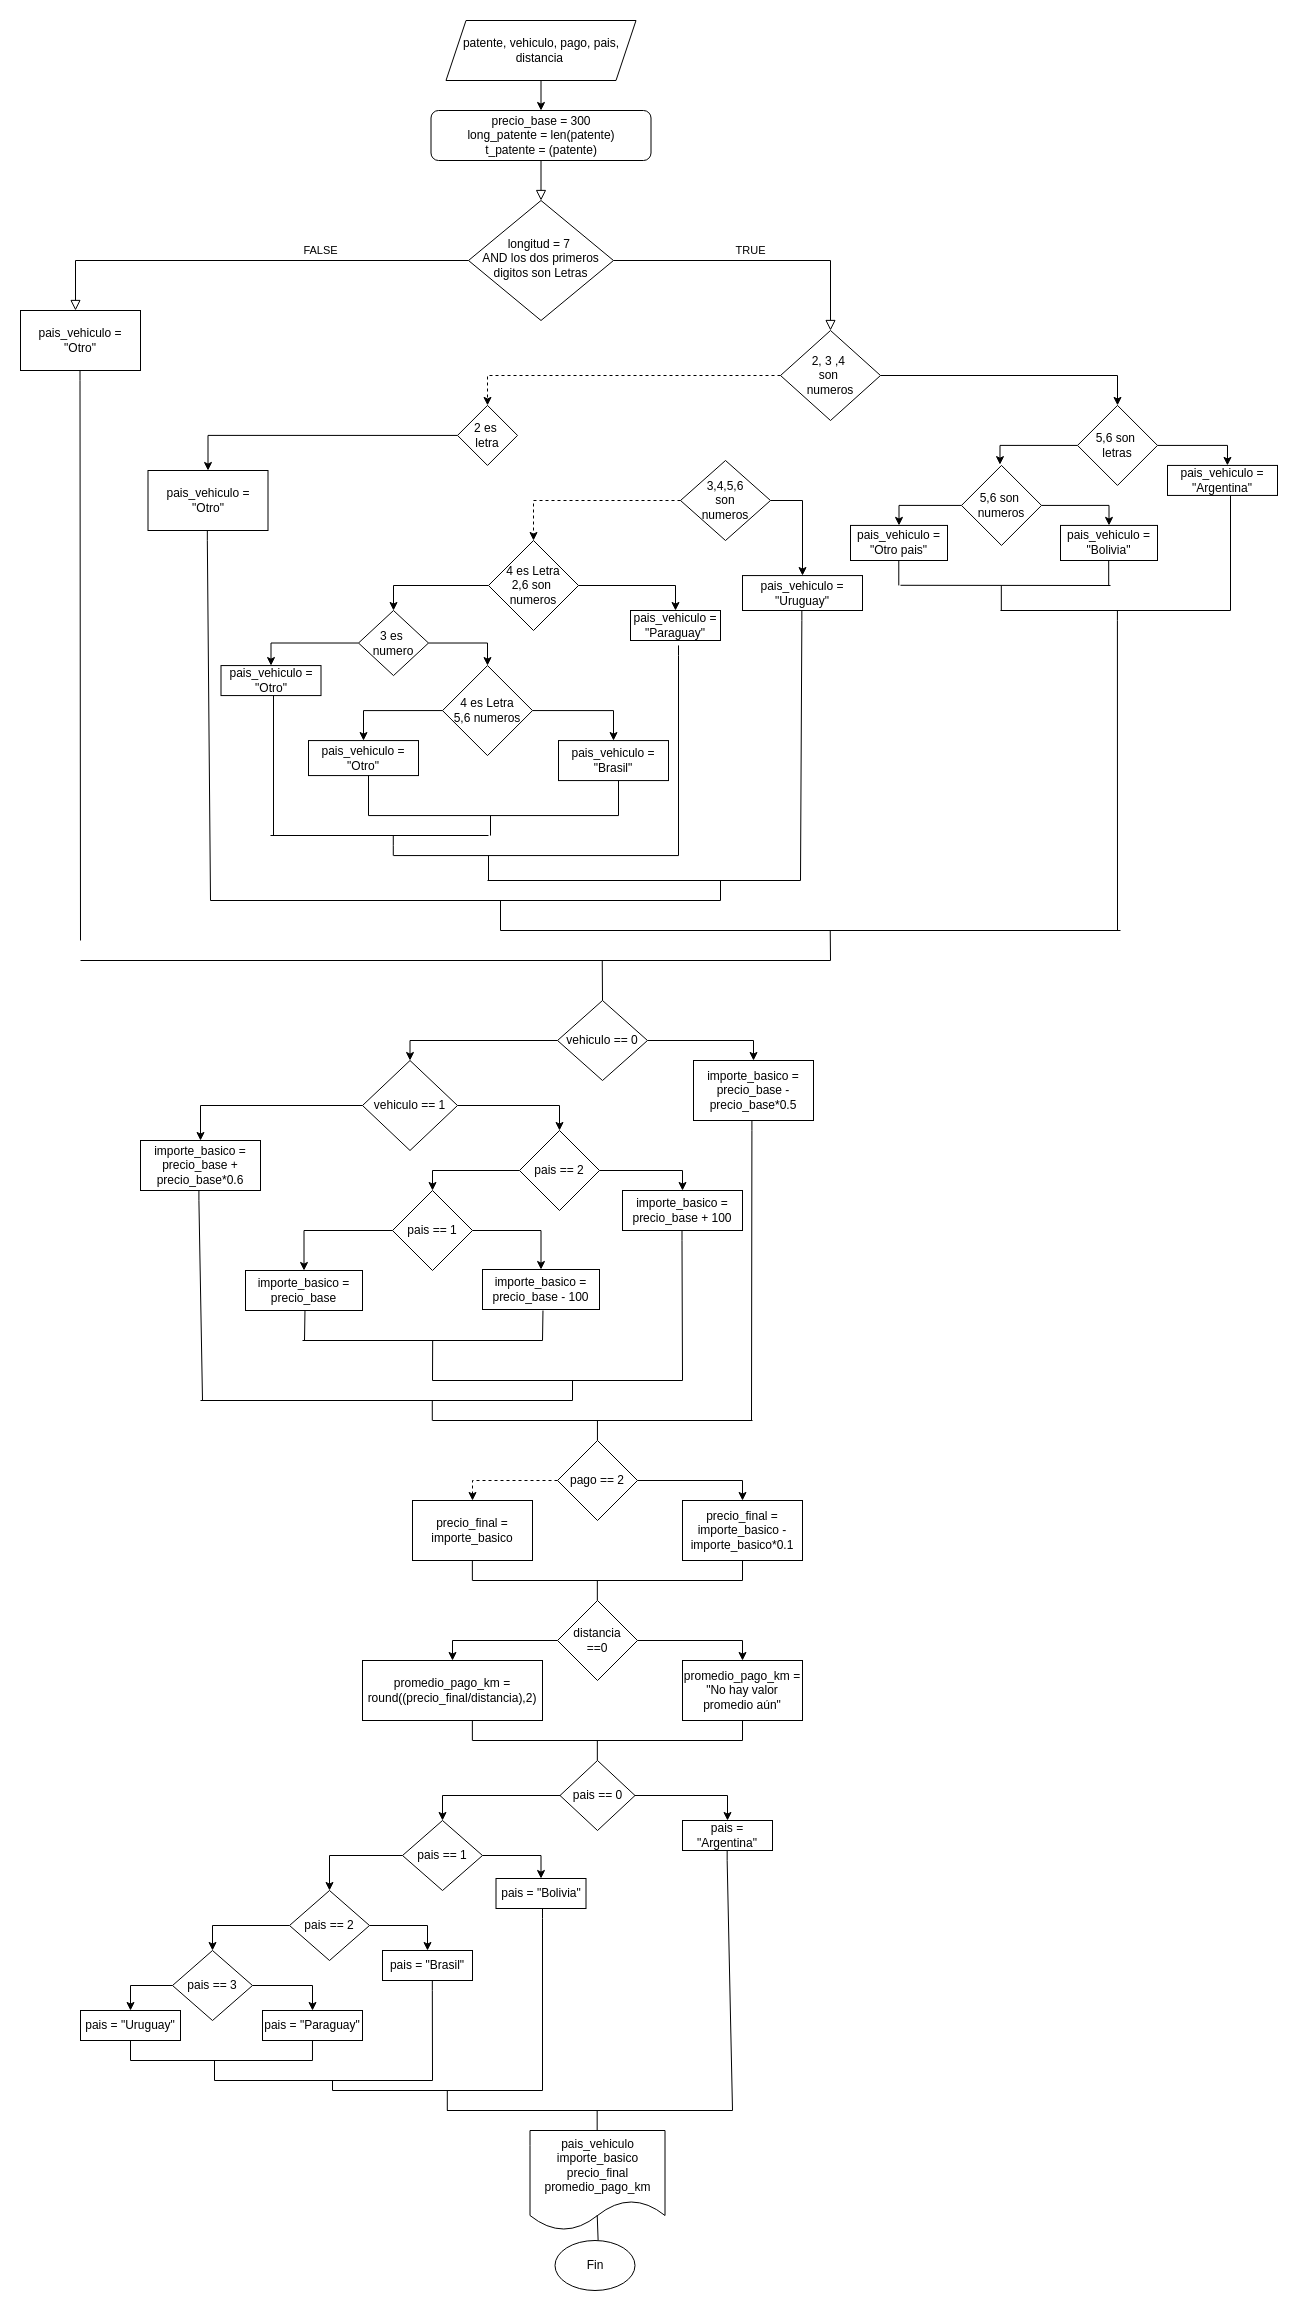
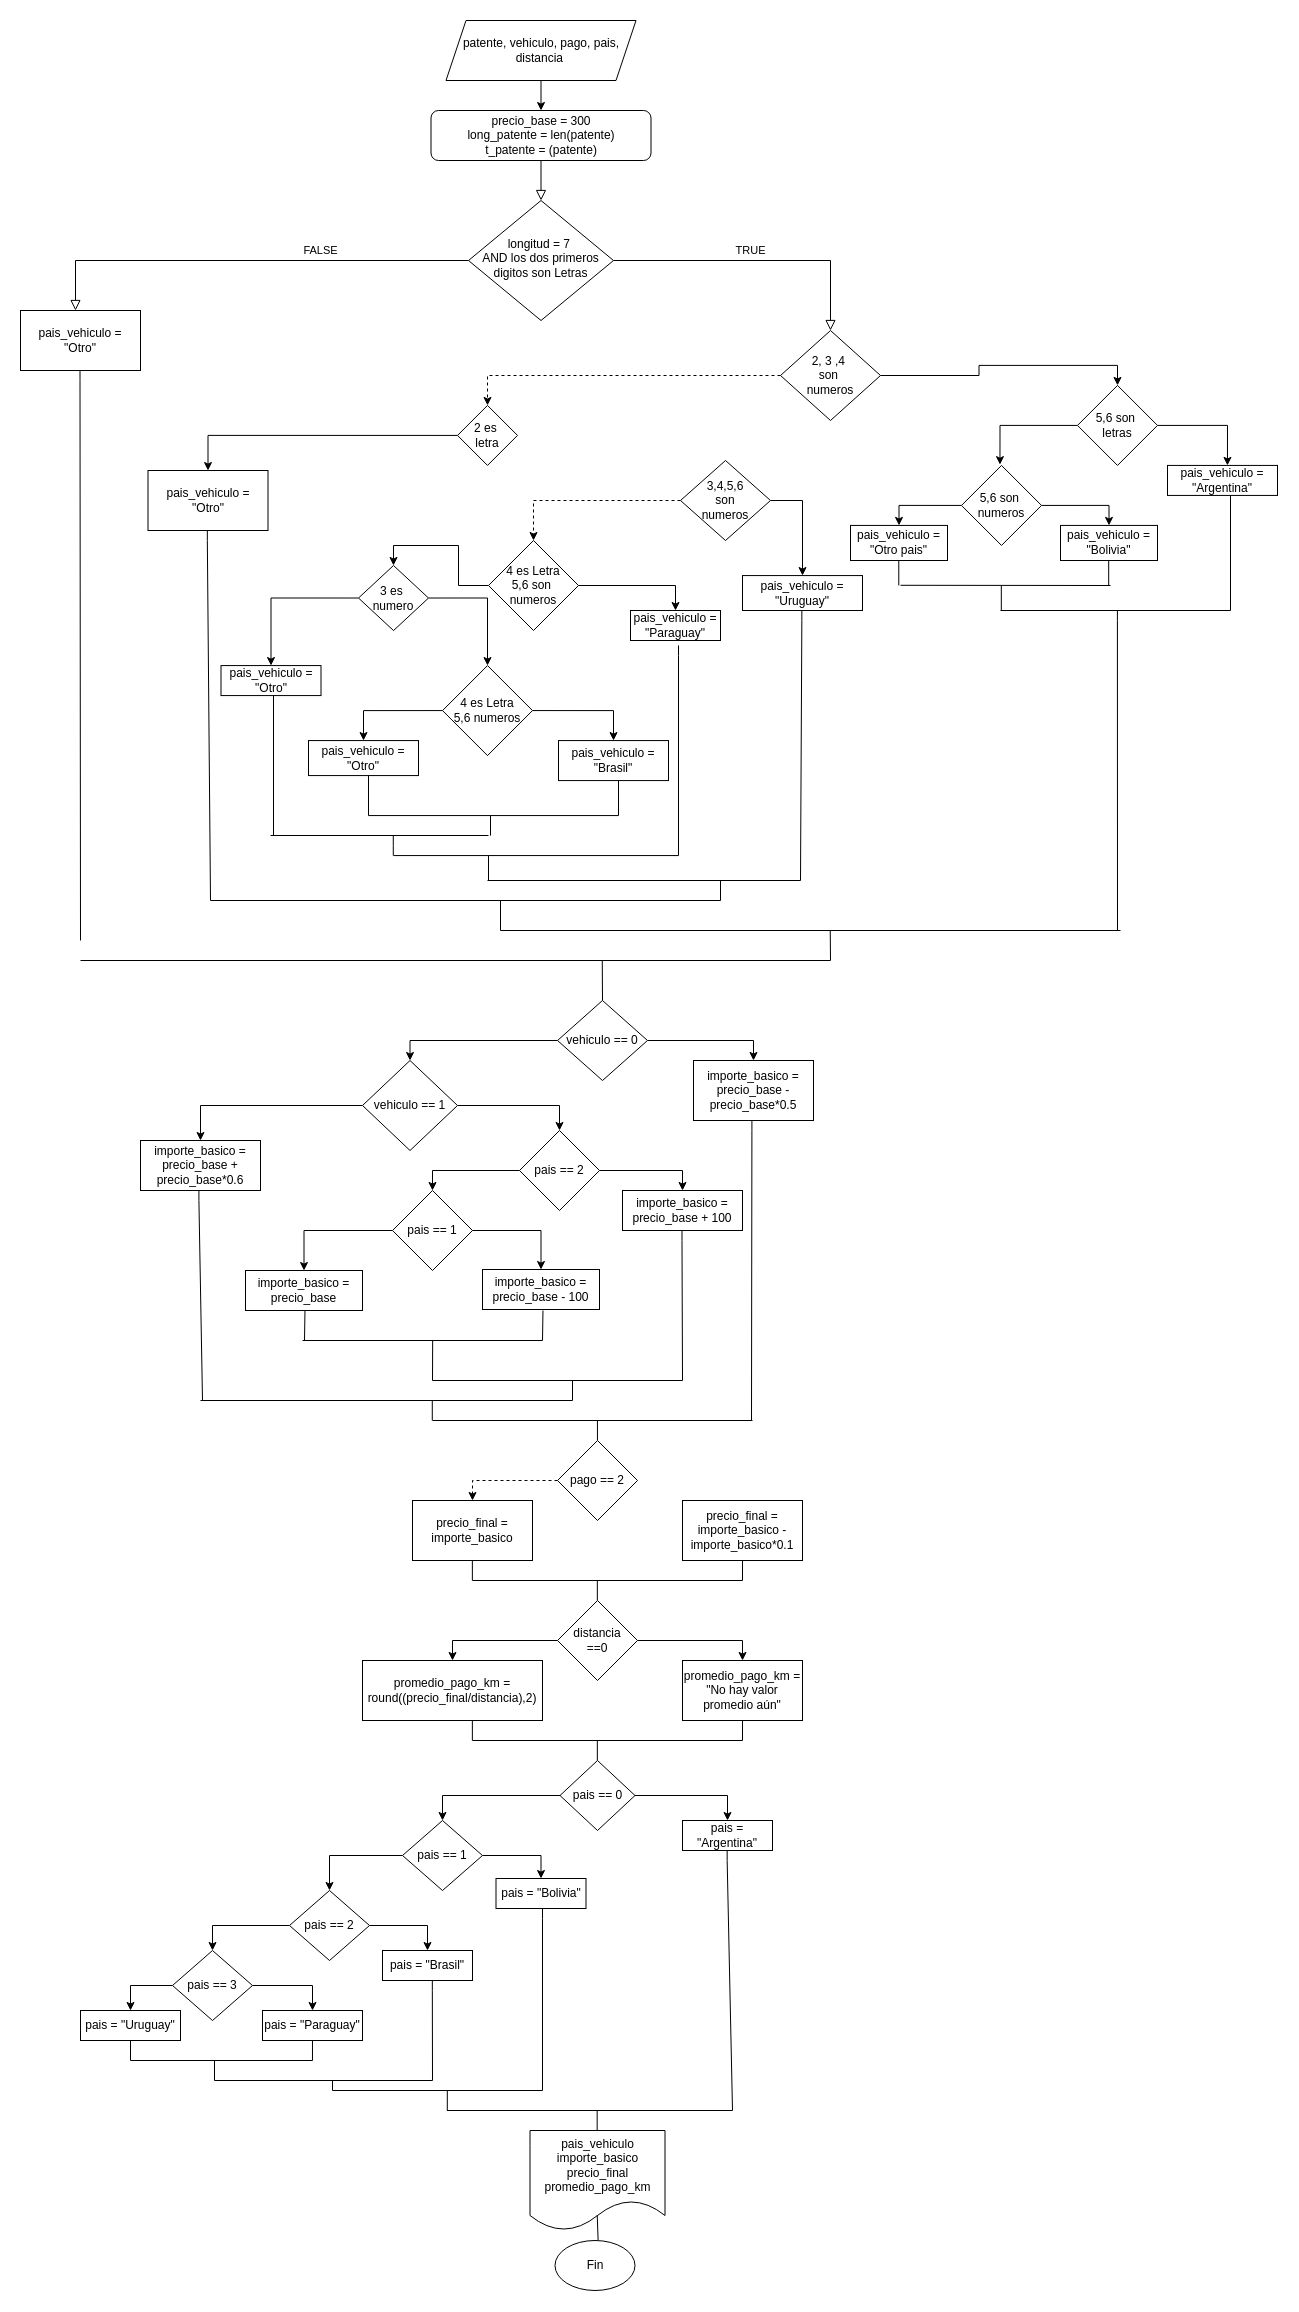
(1118, 445) -> (1118, 425)
(534, 586) -> (534, 586)
(394, 643) -> (394, 598)
(697, 1481) -> none
